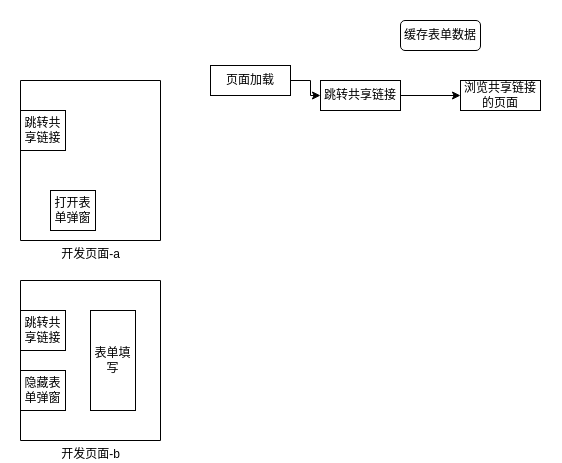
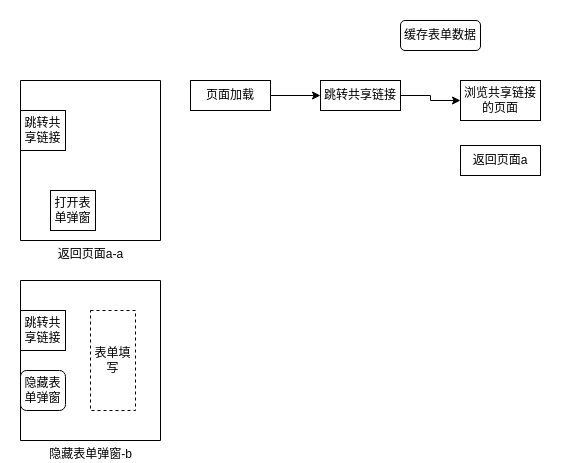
(251, 81) -> (231, 96)
(501, 96) -> (501, 101)
none -> (501, 161)
(91, 255) -> (91, 255)
(113, 361) -> (113, 361)
(43, 391) -> (43, 391)
(91, 455) -> (91, 455)
